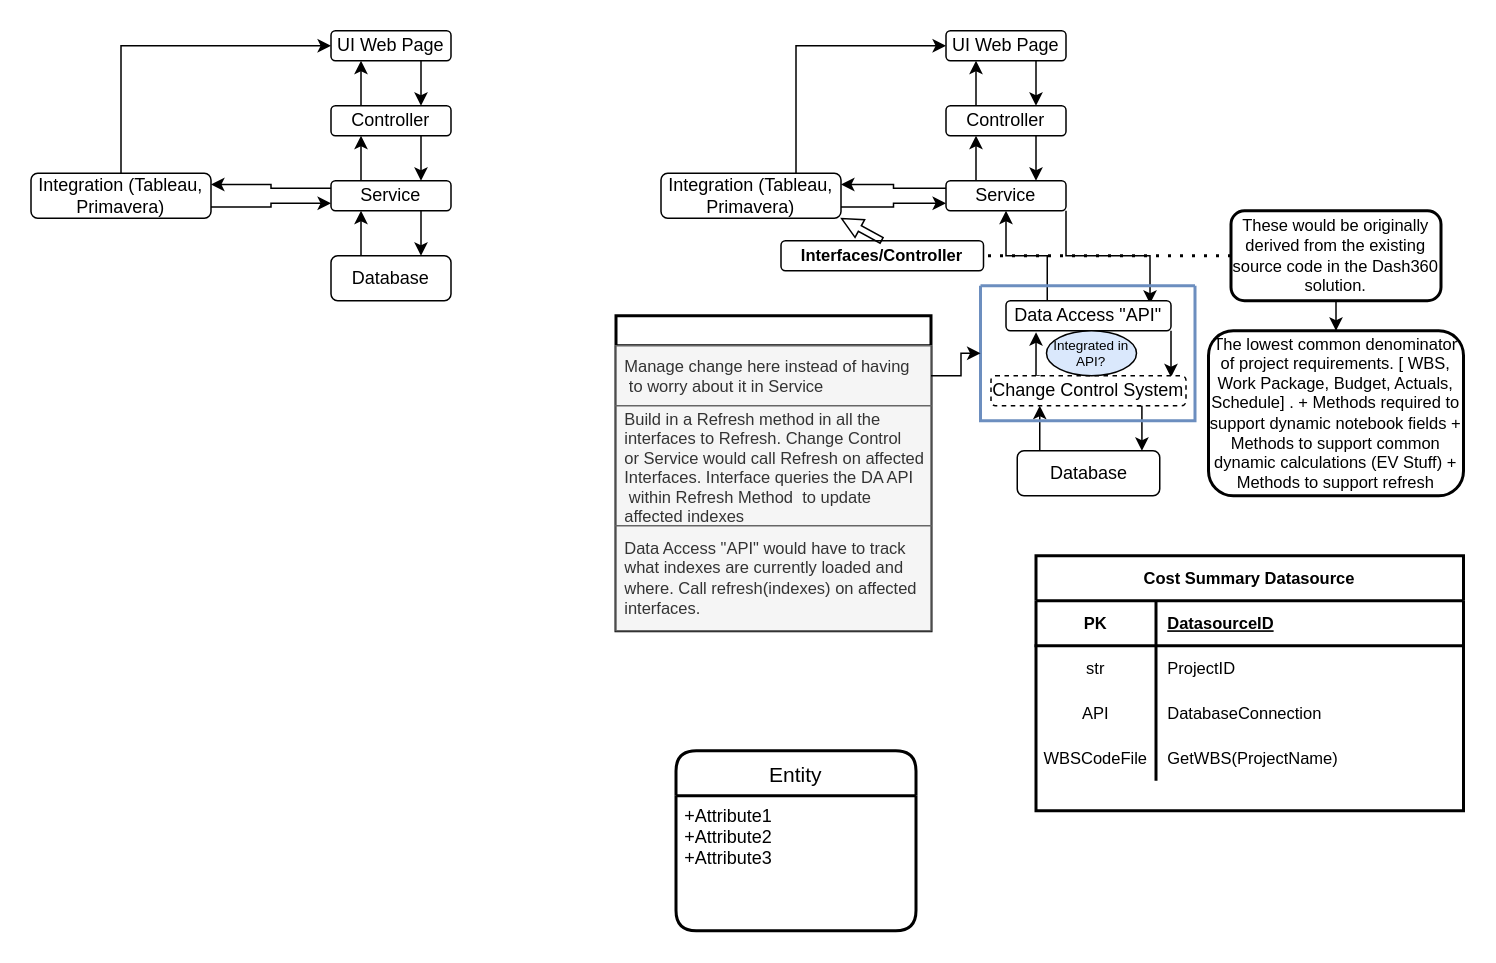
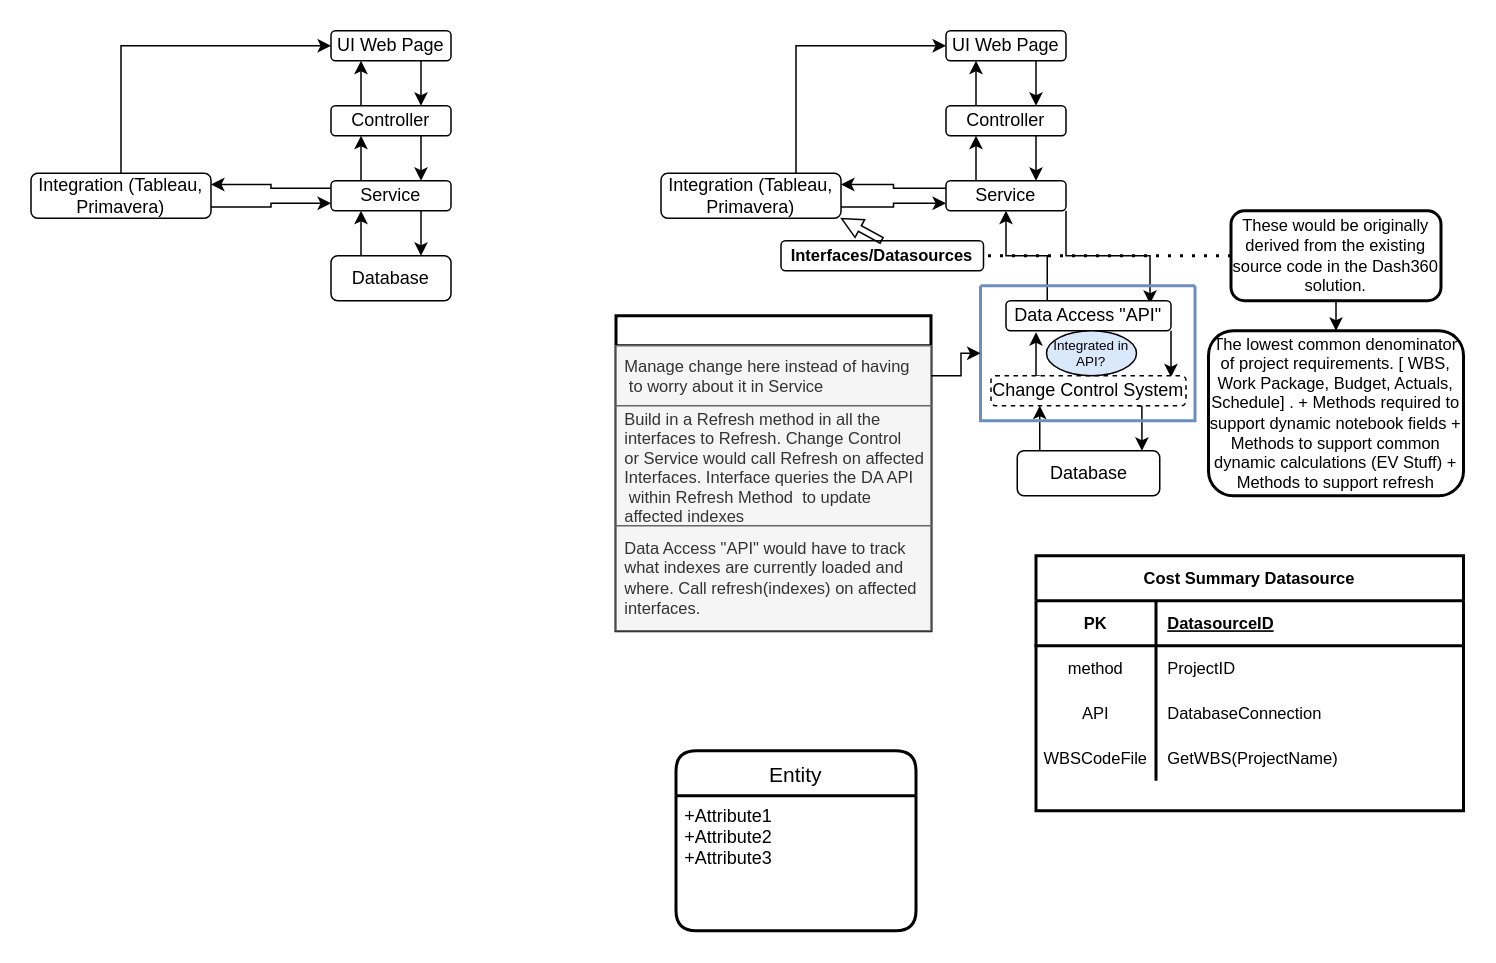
(882, 256) -> (882, 256)
(1095, 669) -> (1095, 669)
